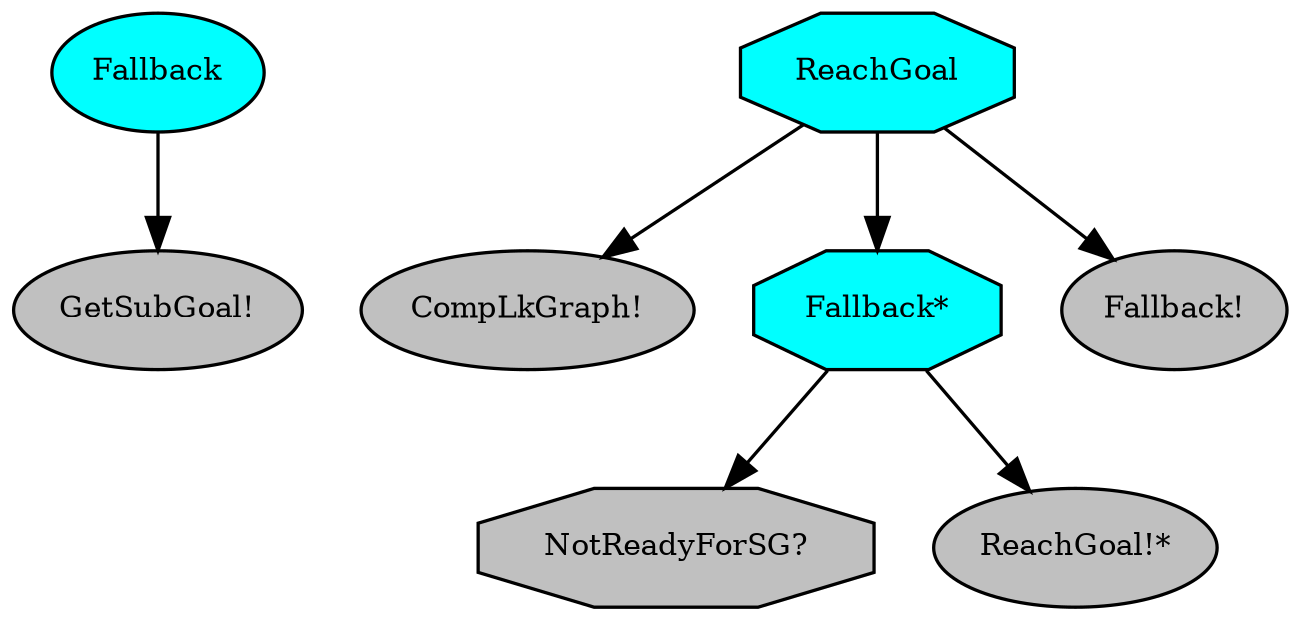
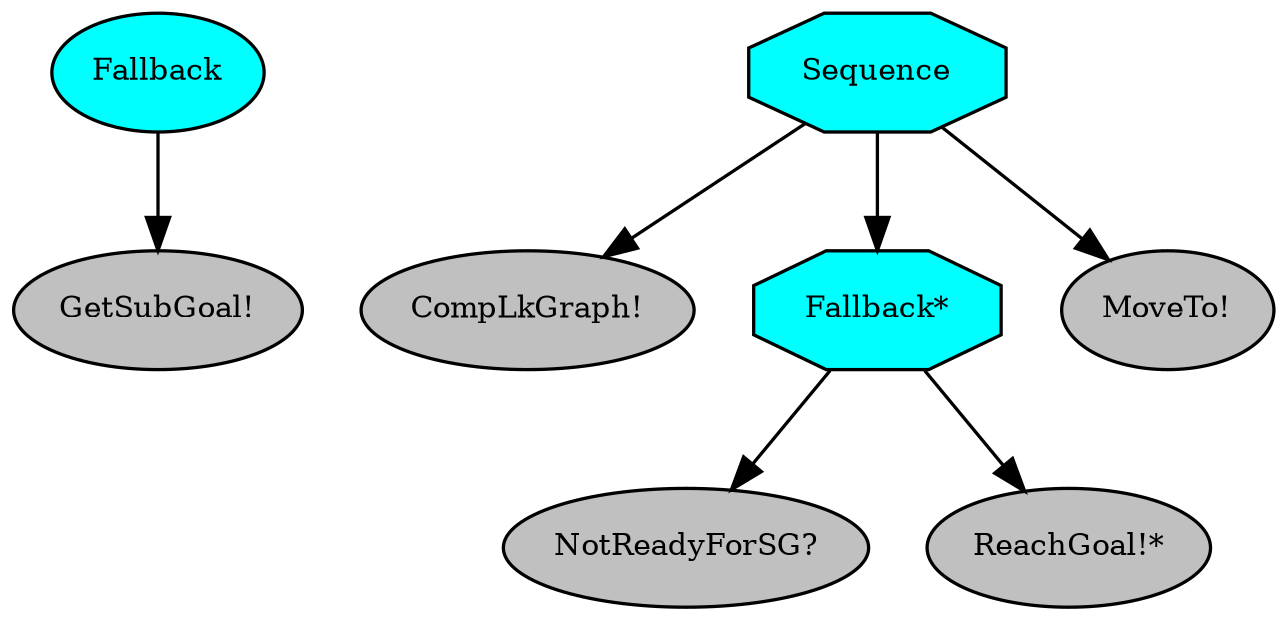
(877, 73) -> (877, 73)
(1174, 310) -> (1168, 310)
(676, 548) -> (686, 548)
